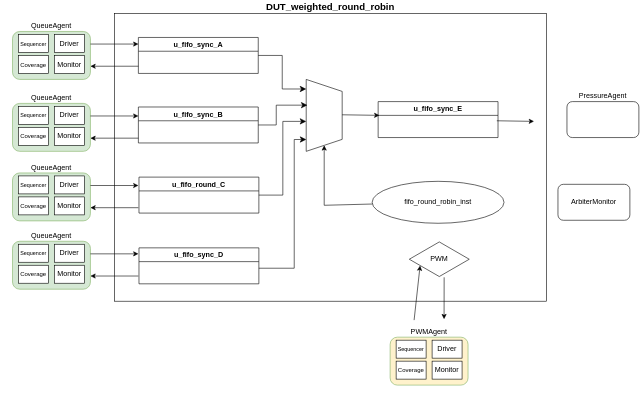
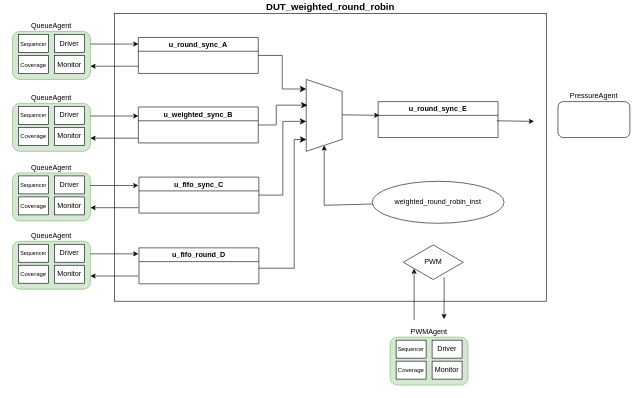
(198, 45) -> (198, 45)
(438, 109) -> (438, 109)
(198, 114) -> (198, 114)
(603, 120) -> (594, 120)
(199, 185) -> (199, 185)
(438, 203) -> (438, 203)
(594, 203) -> none
(199, 255) -> (199, 255)
(440, 260) -> (434, 263)
(429, 362) -> (429, 362)
